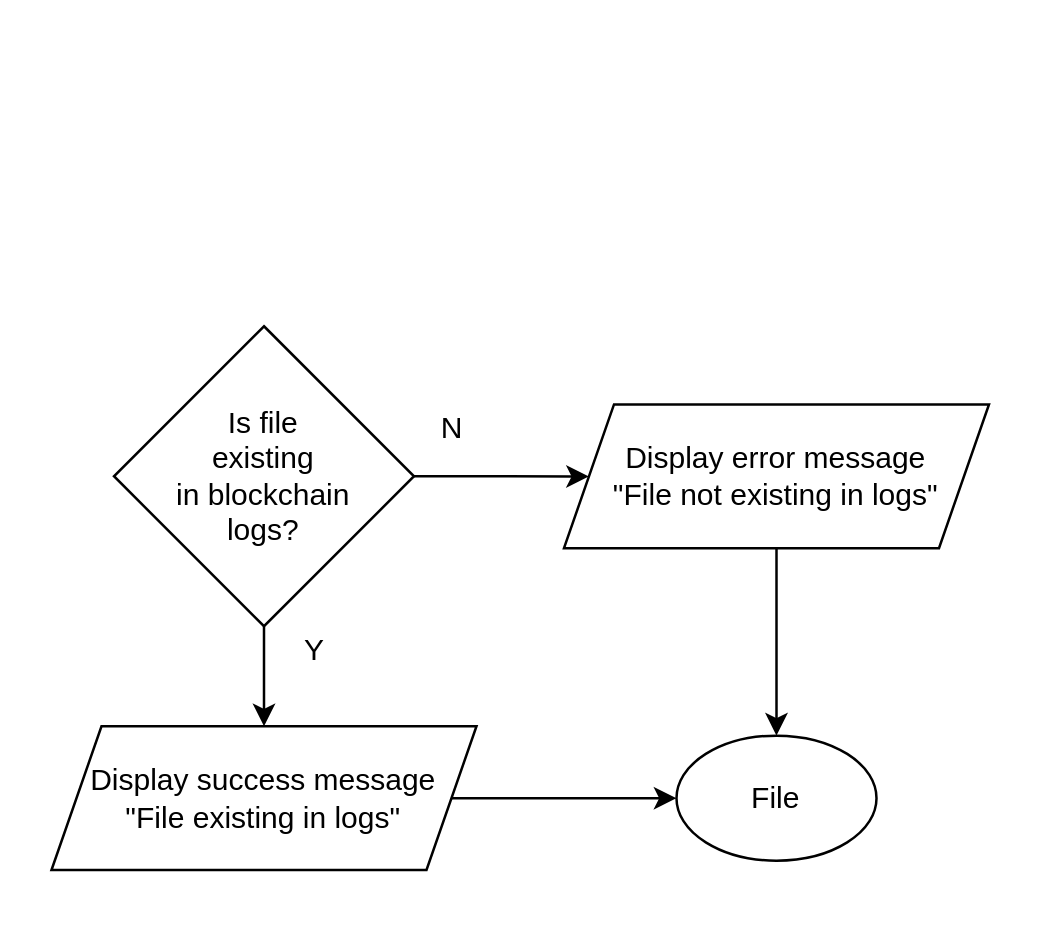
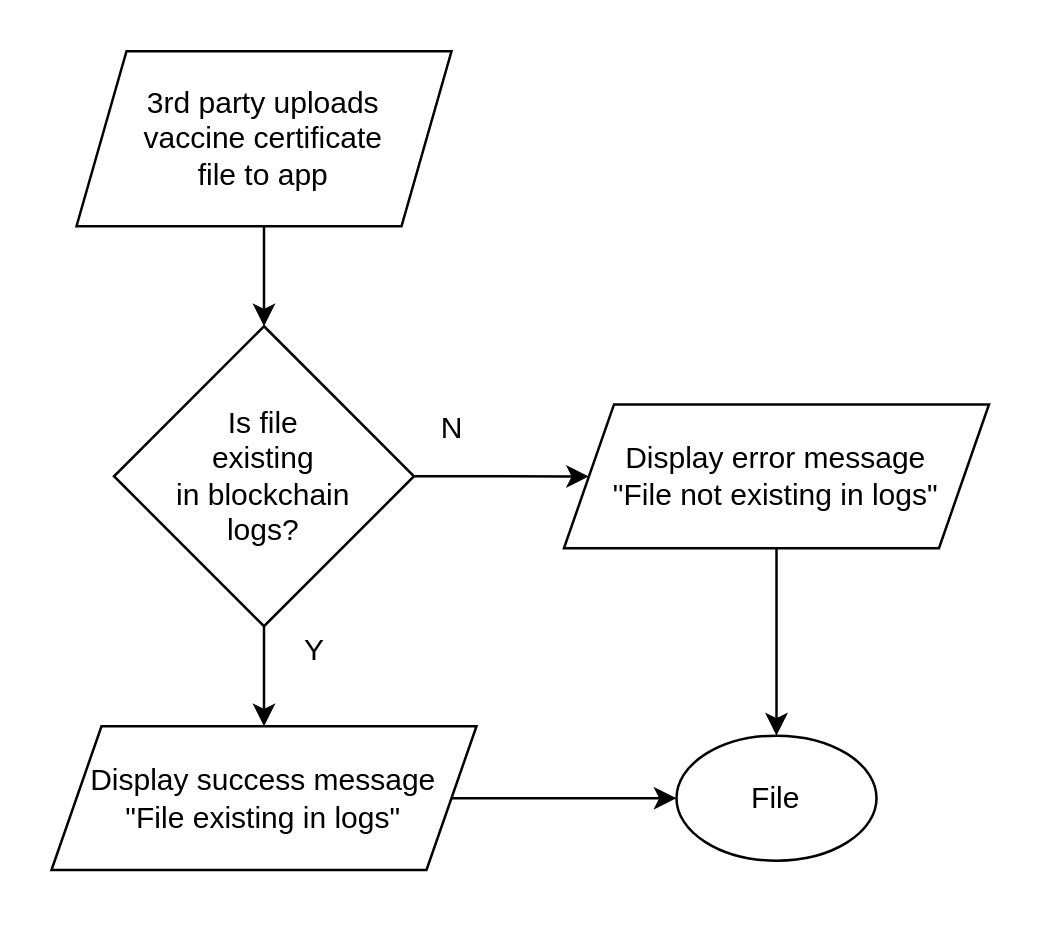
none -> (264, 139)
none -> (264, 268)
